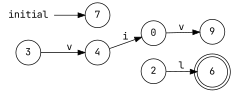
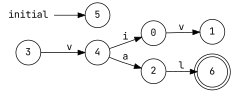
(98, 15) -> (98, 15)
(212, 32) -> (212, 32)
none -> (122, 62)
